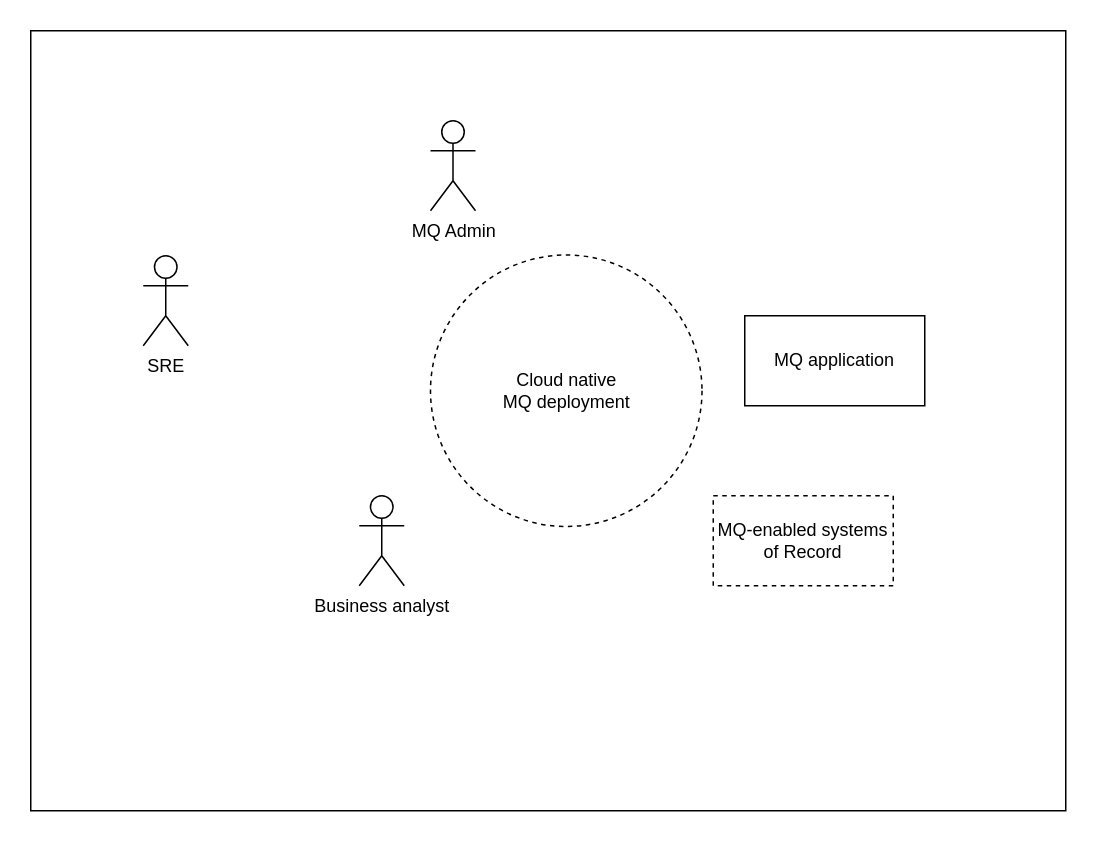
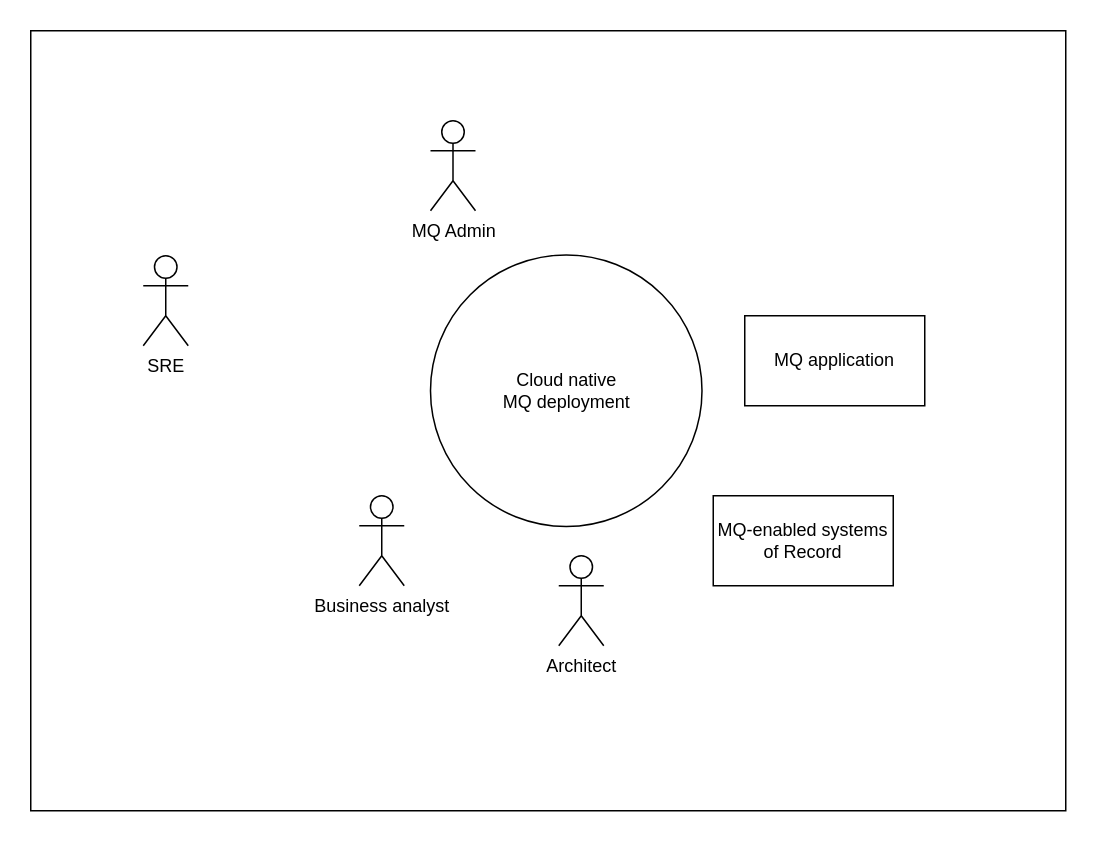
(566, 391) -> (566, 391)
(803, 541) -> (803, 541)
none -> (581, 601)
